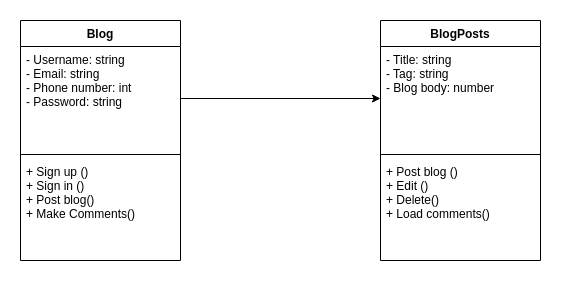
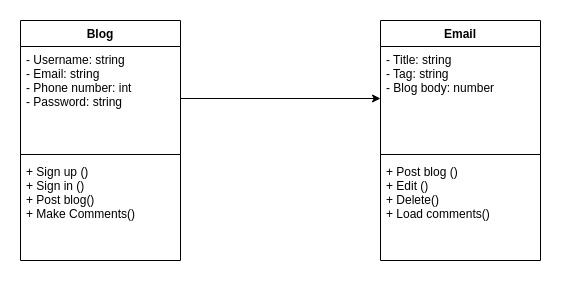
(460, 34) -> (460, 34)
